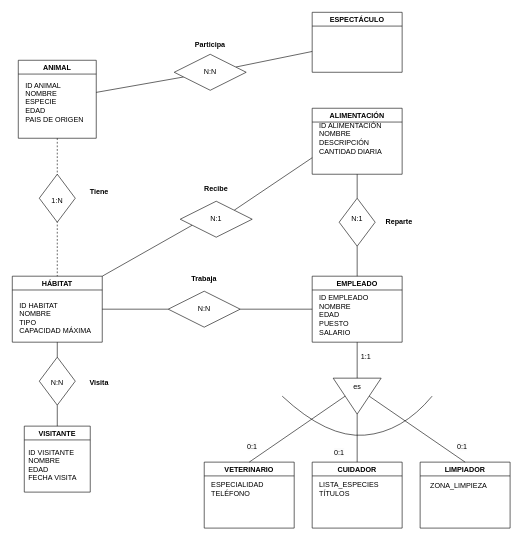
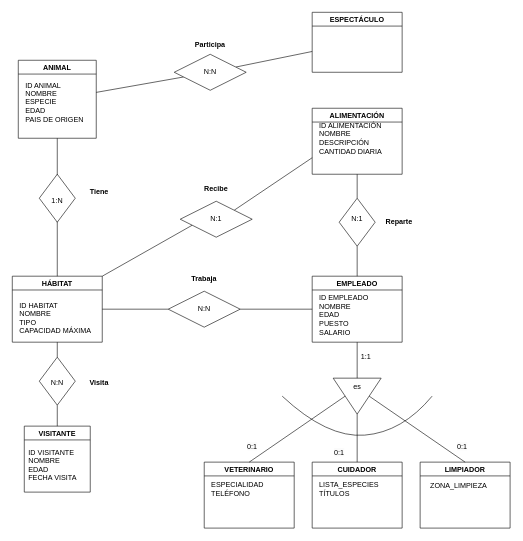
(57, 248) -> (57, 248)
